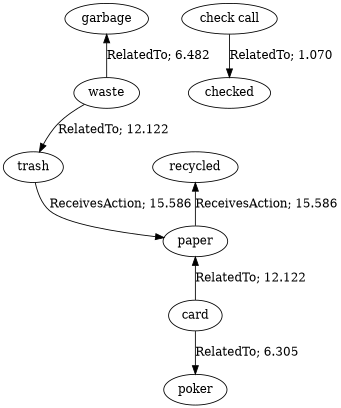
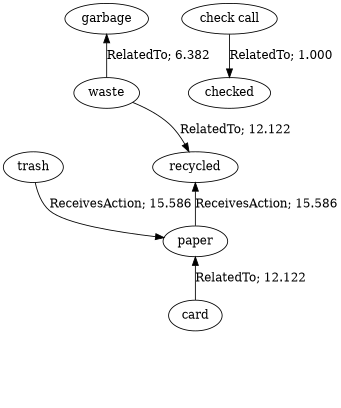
(158, 56) -> (158, 56)
(281, 56) -> (281, 56)
(61, 121) -> (163, 119)
(195, 390) -> none
